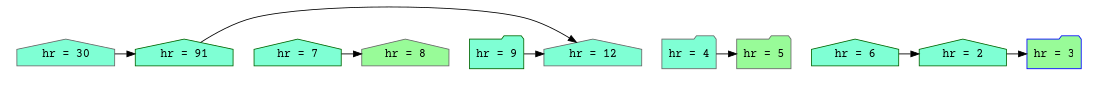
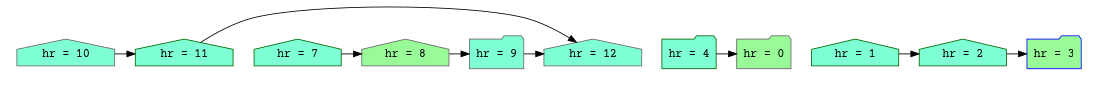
(66, 54) -> (66, 54)
(184, 54) -> (184, 54)
none -> (455, 54)
(497, 54) -> (497, 54)
(689, 54) -> (689, 54)
(764, 54) -> (764, 54)
(855, 54) -> (855, 54)
